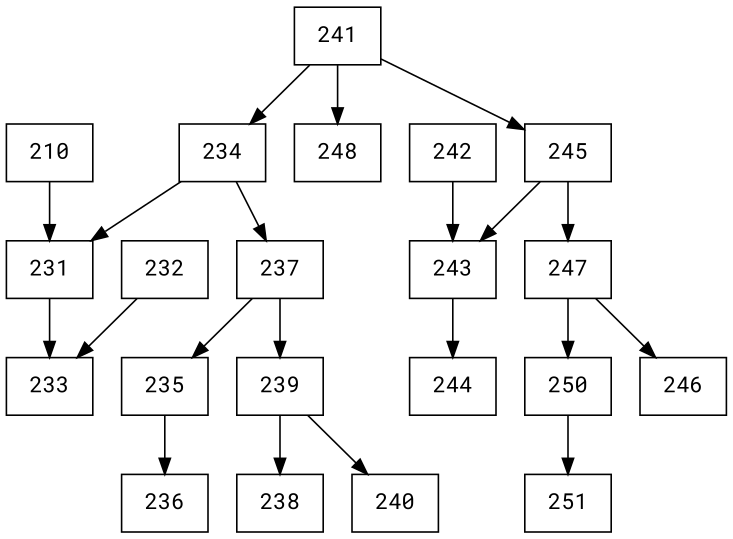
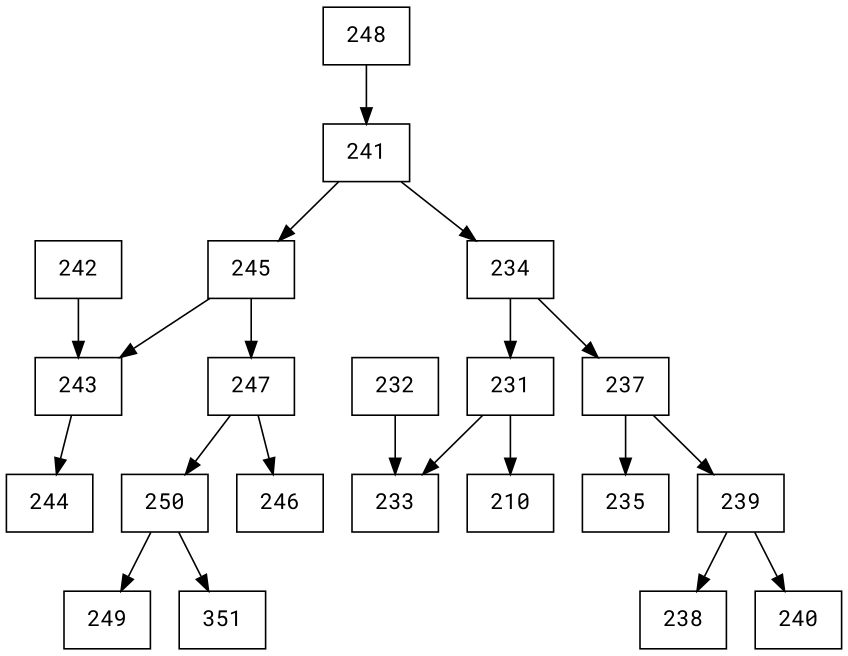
(338, 86) -> (366, 86)
(50, 203) -> (510, 437)
(165, 503) -> none
(568, 503) -> (222, 620)
none -> (107, 620)
